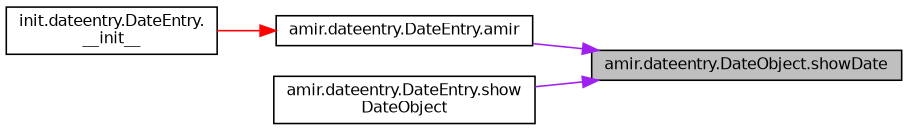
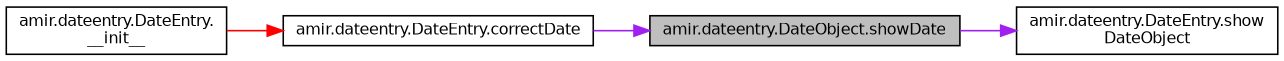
(112, 31) -> (116, 31)
(404, 31) -> (438, 31)
(559, 84) -> (980, 31)
